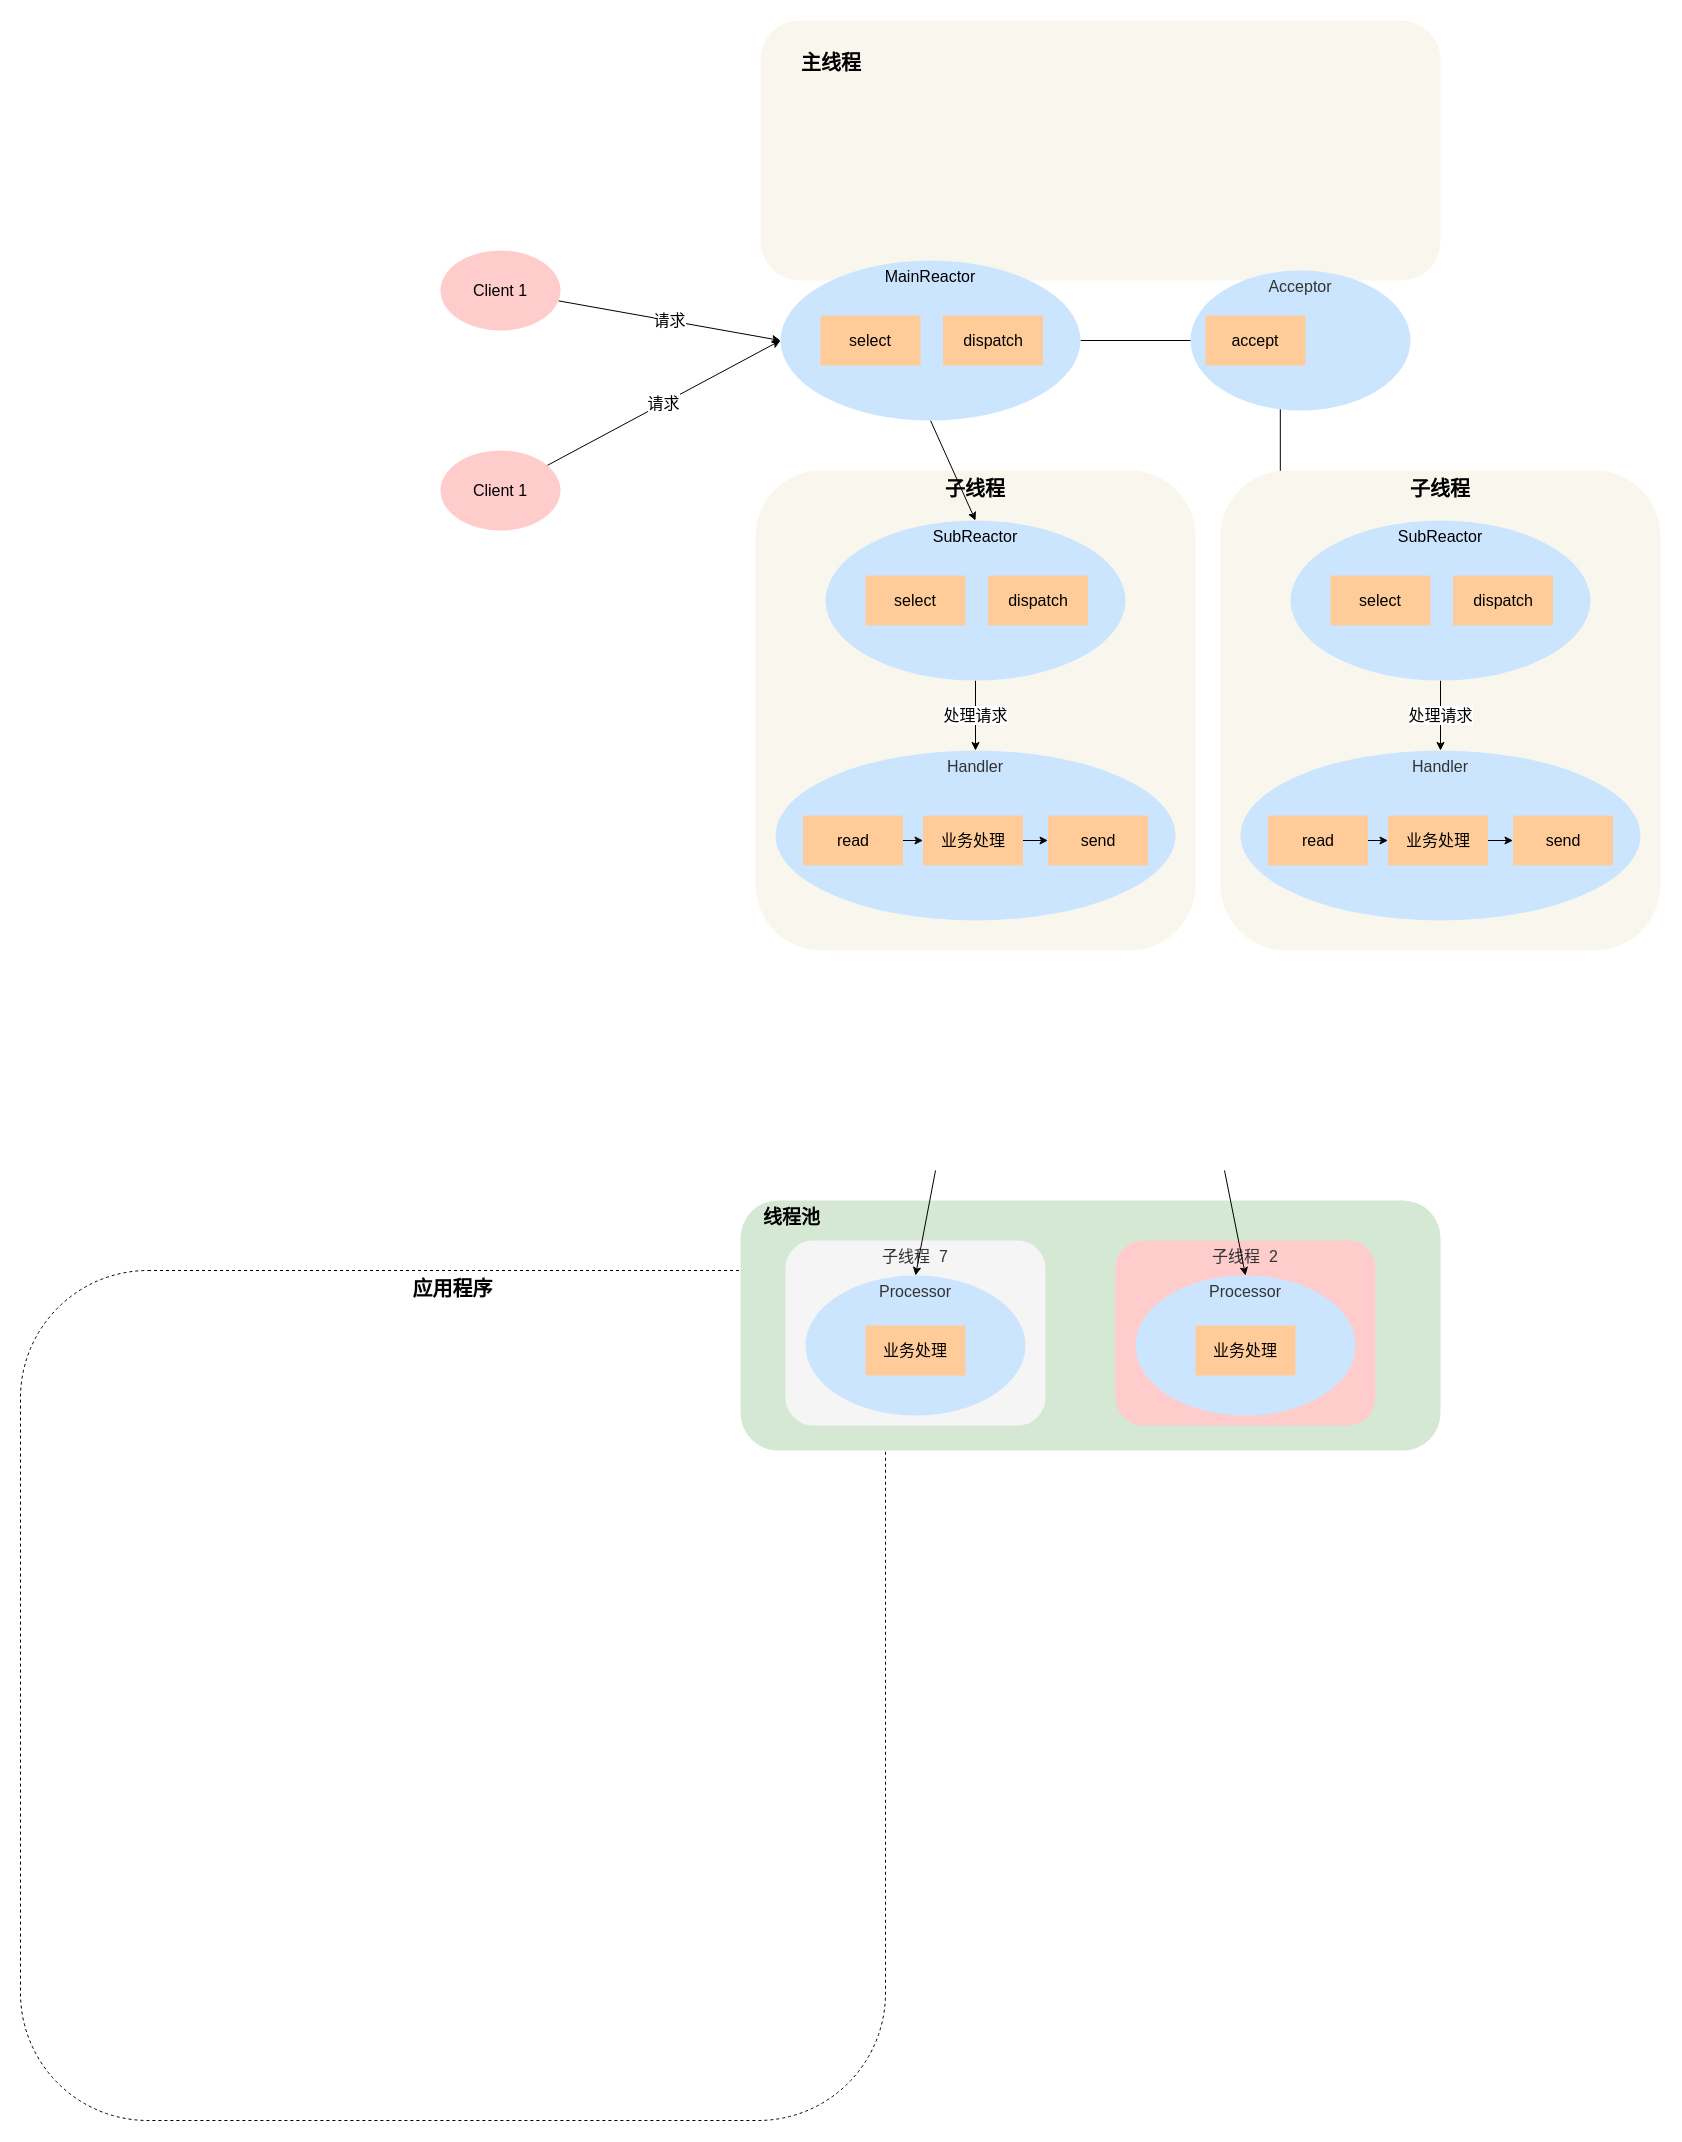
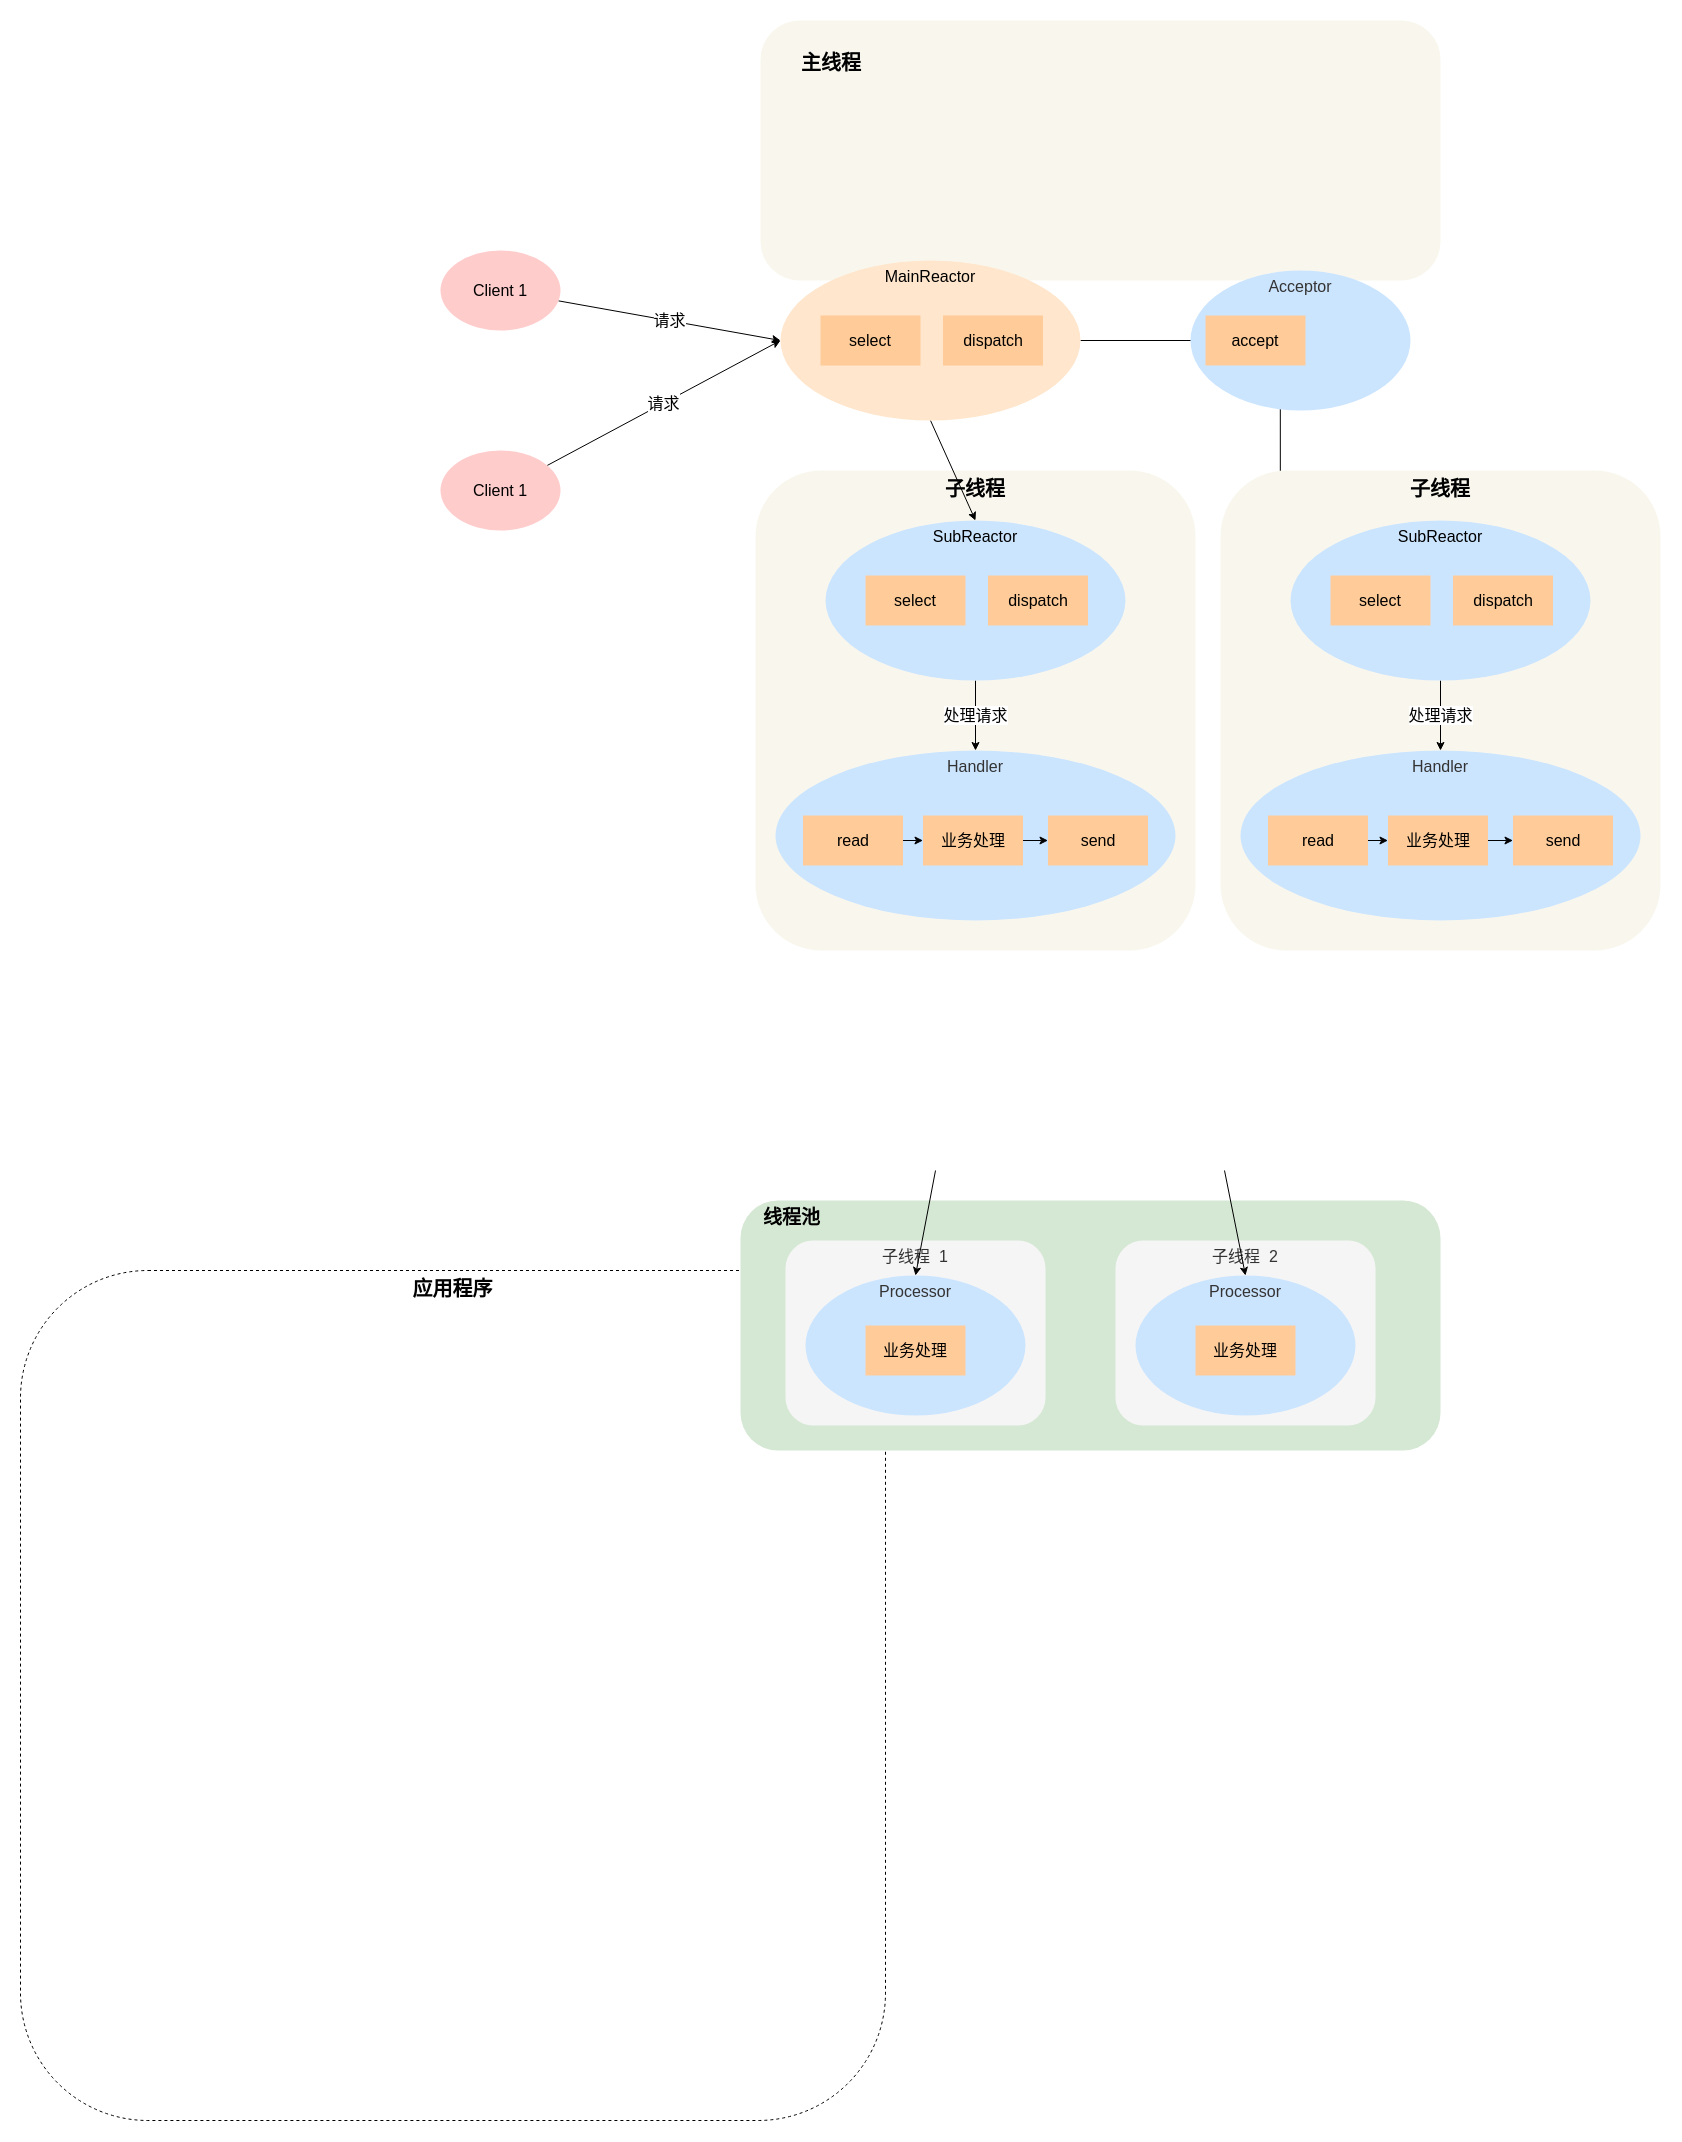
(931, 341) -> (931, 341)
(916, 1257) -> (916, 1257)
(1246, 1257) -> (1246, 1257)
